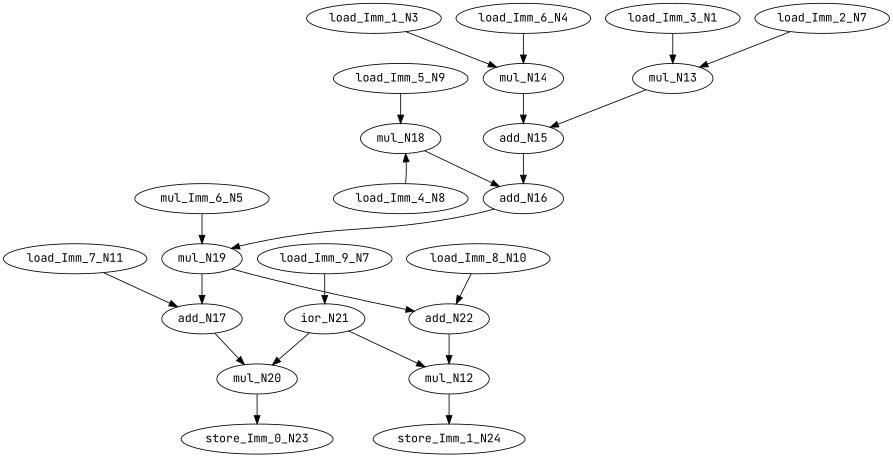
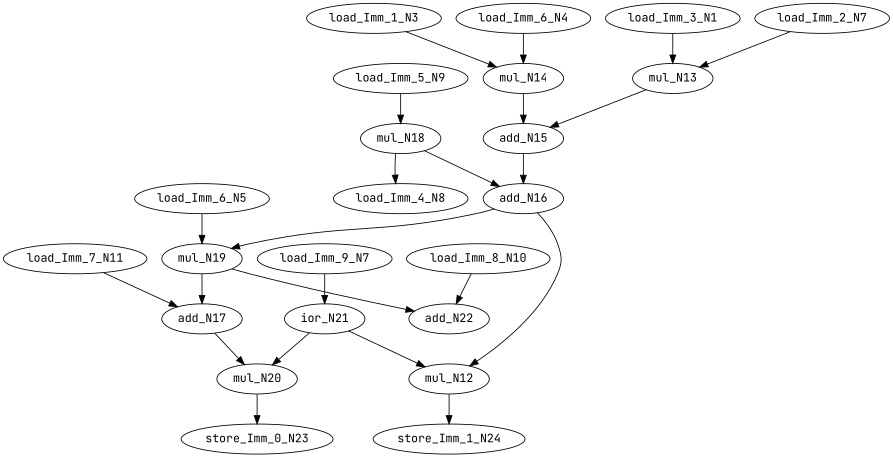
(406, 173) -> (395, 164)
(202, 199) -> (202, 199)
(449, 345) -> (545, 297)
